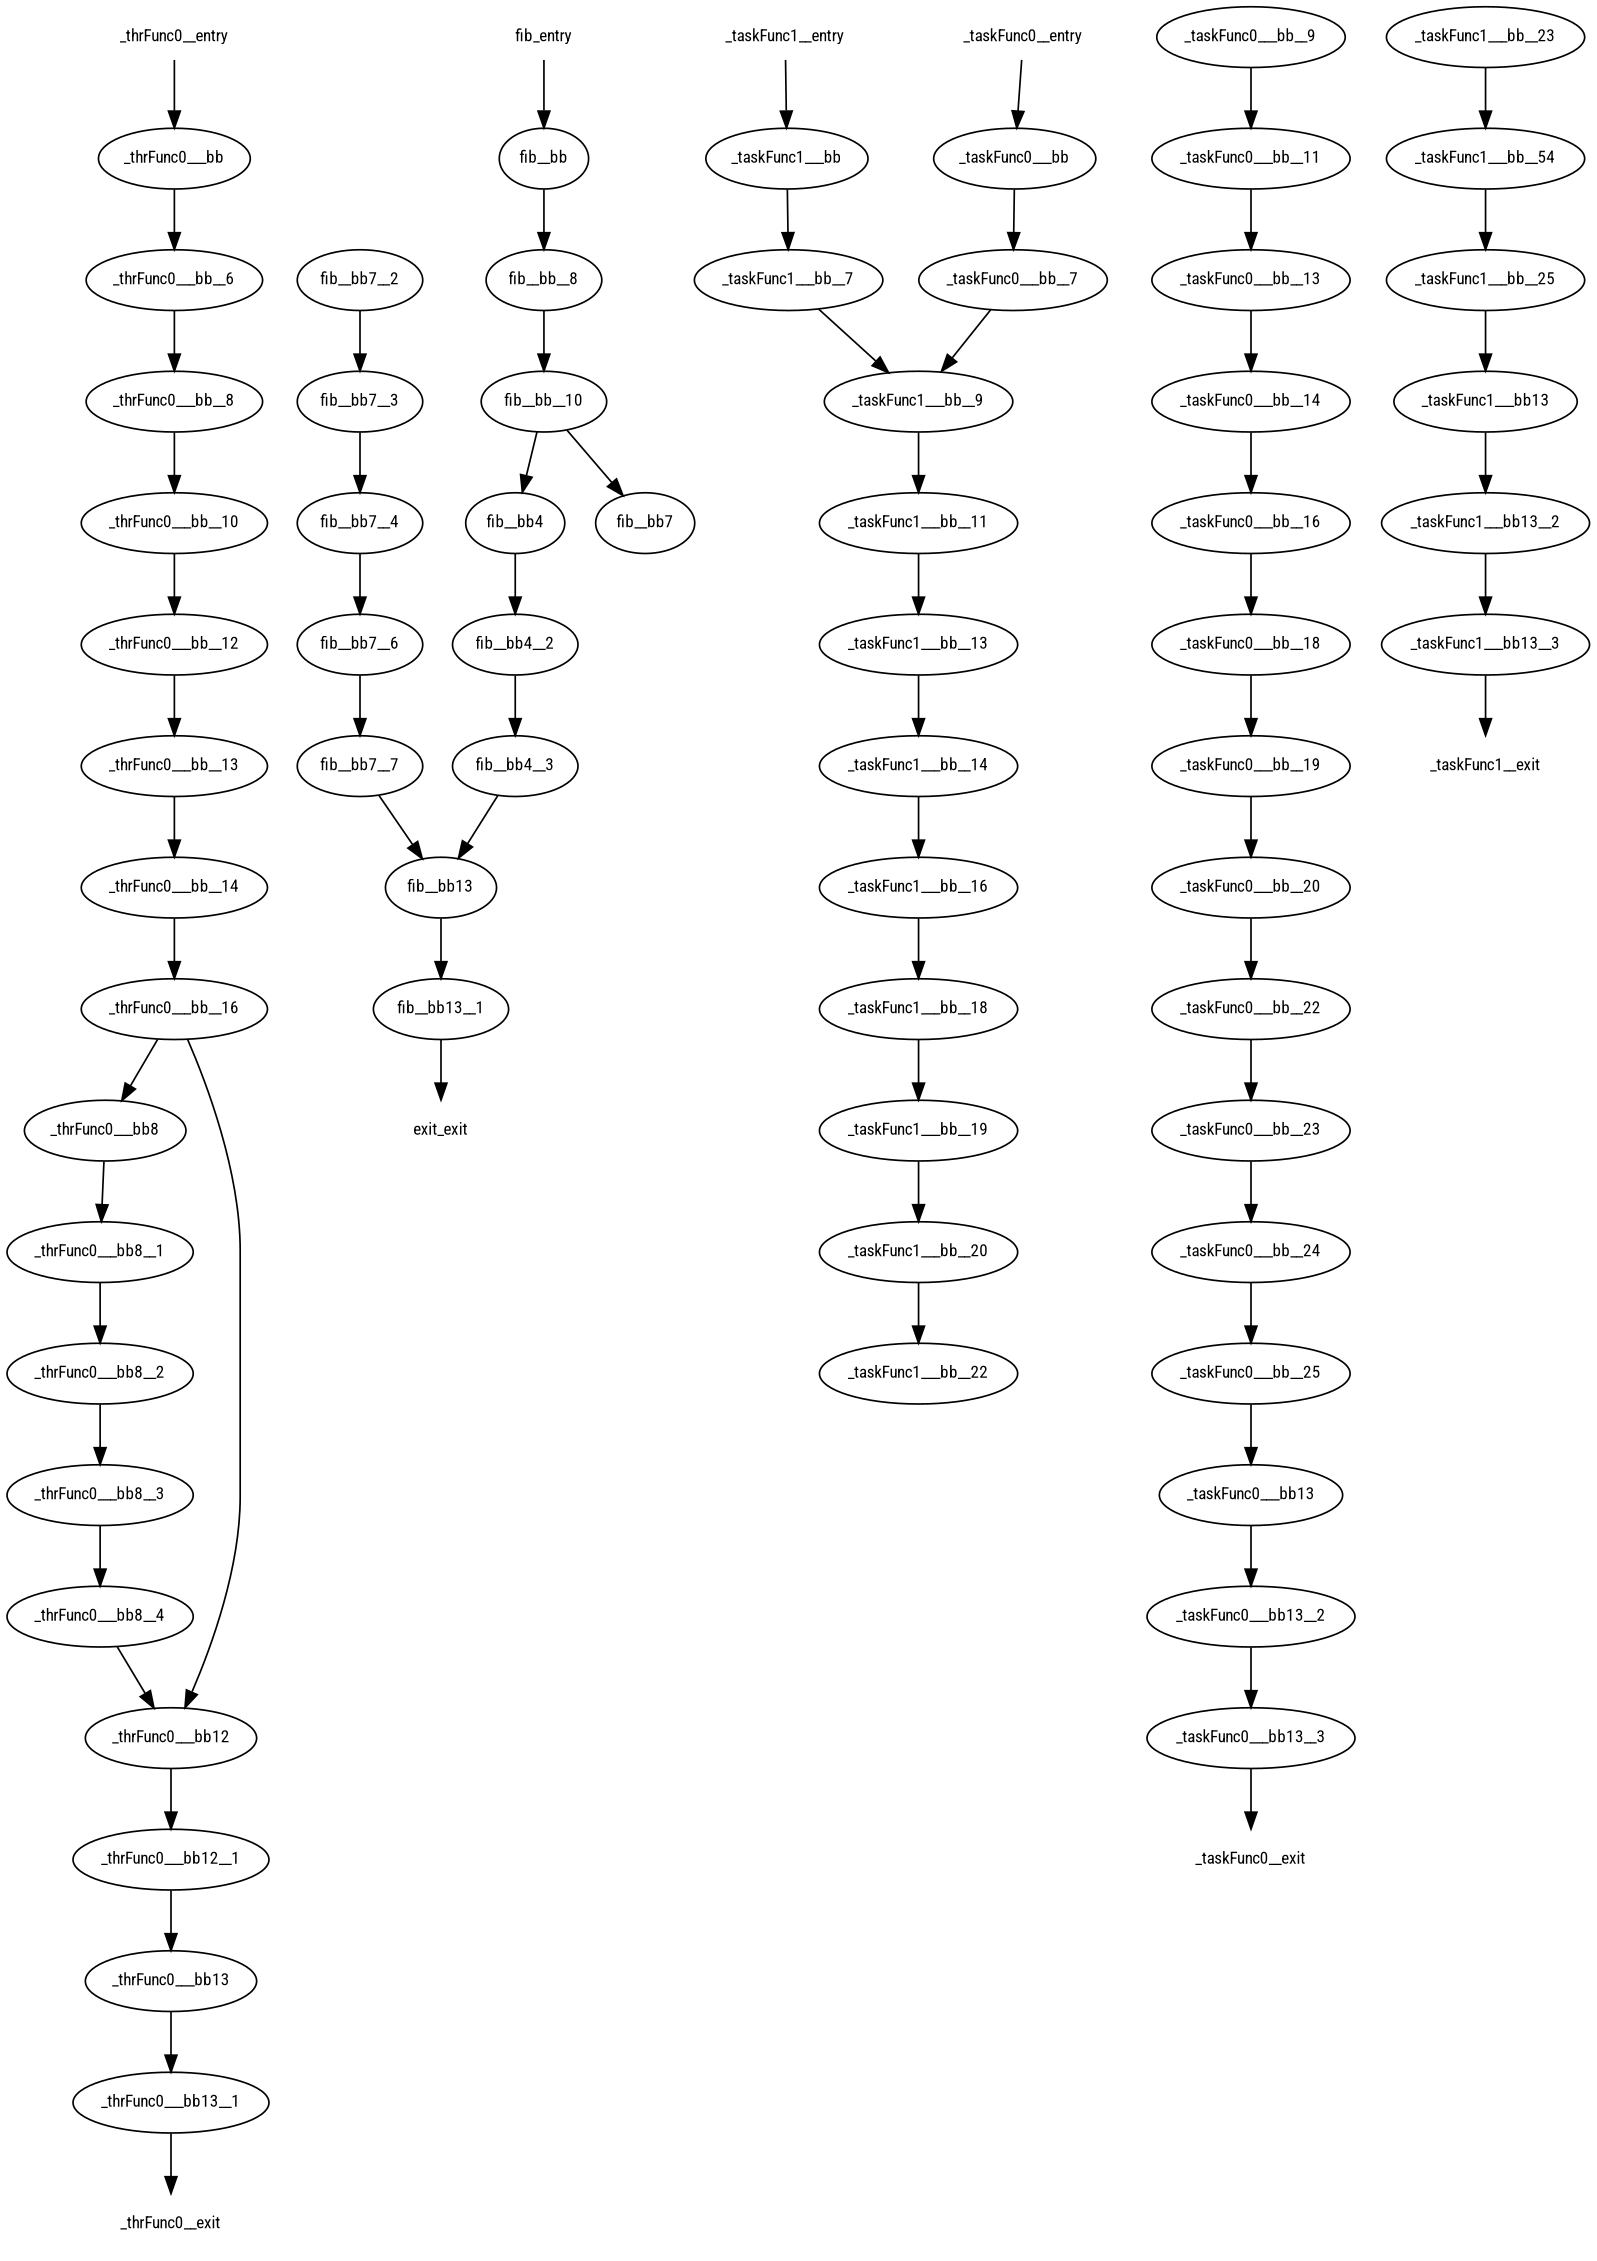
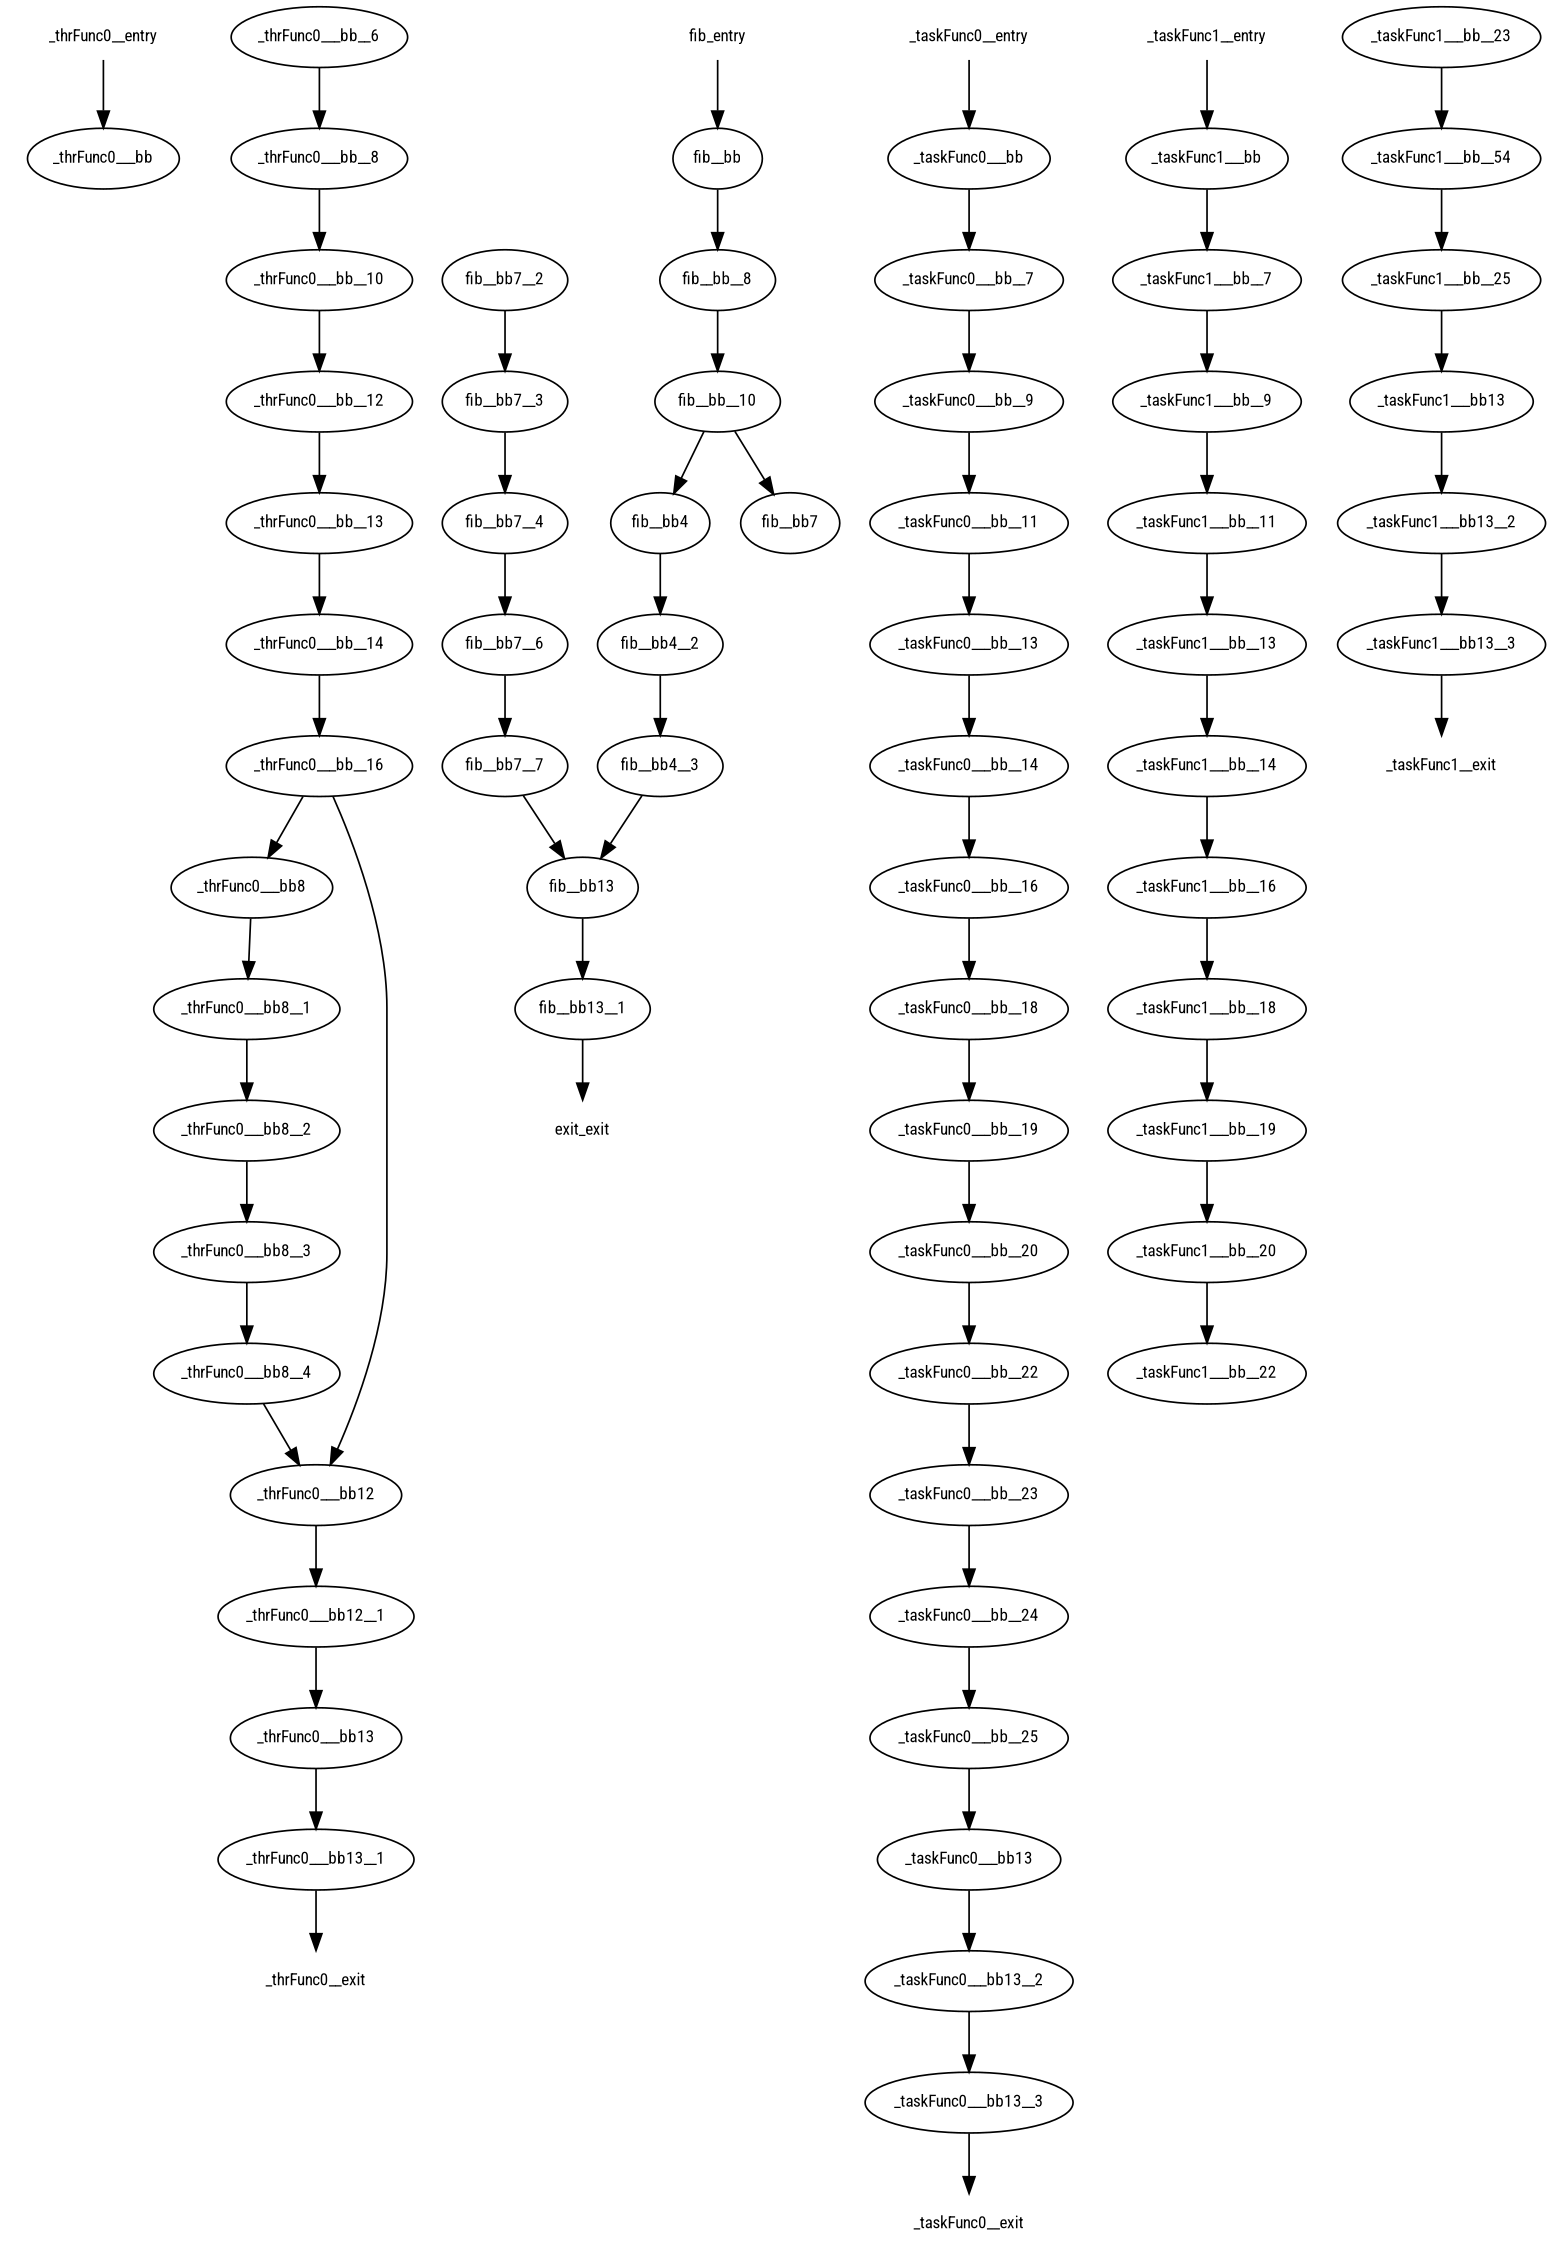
(174, 211) -> none
(971, 334) -> (969, 333)
